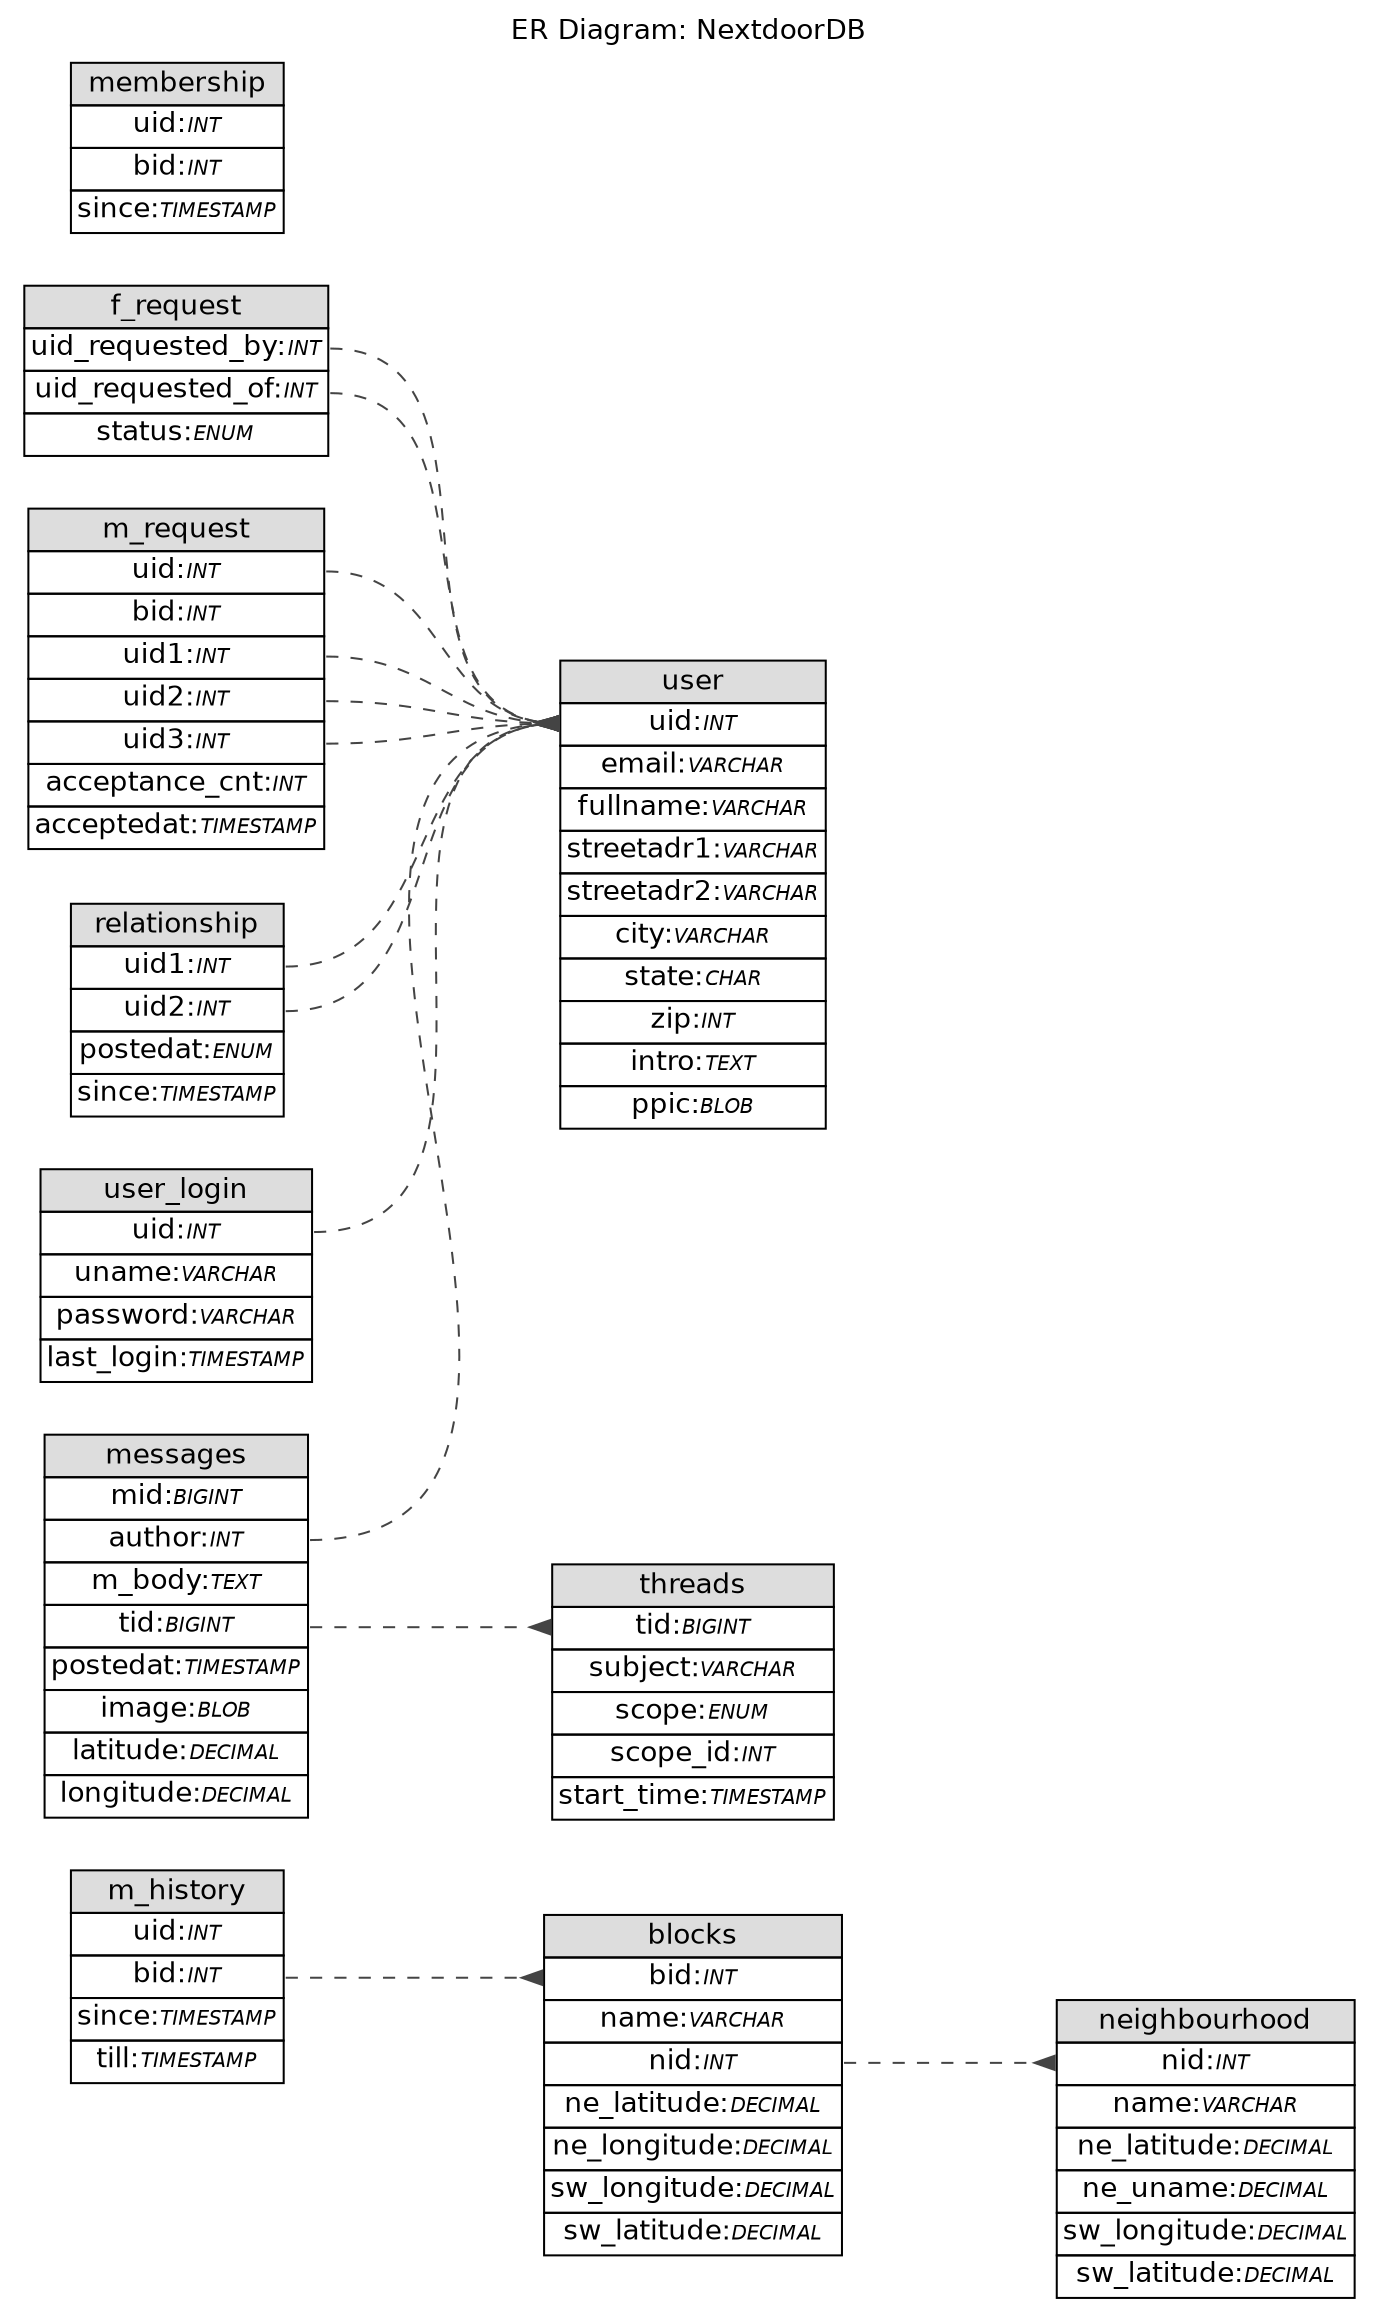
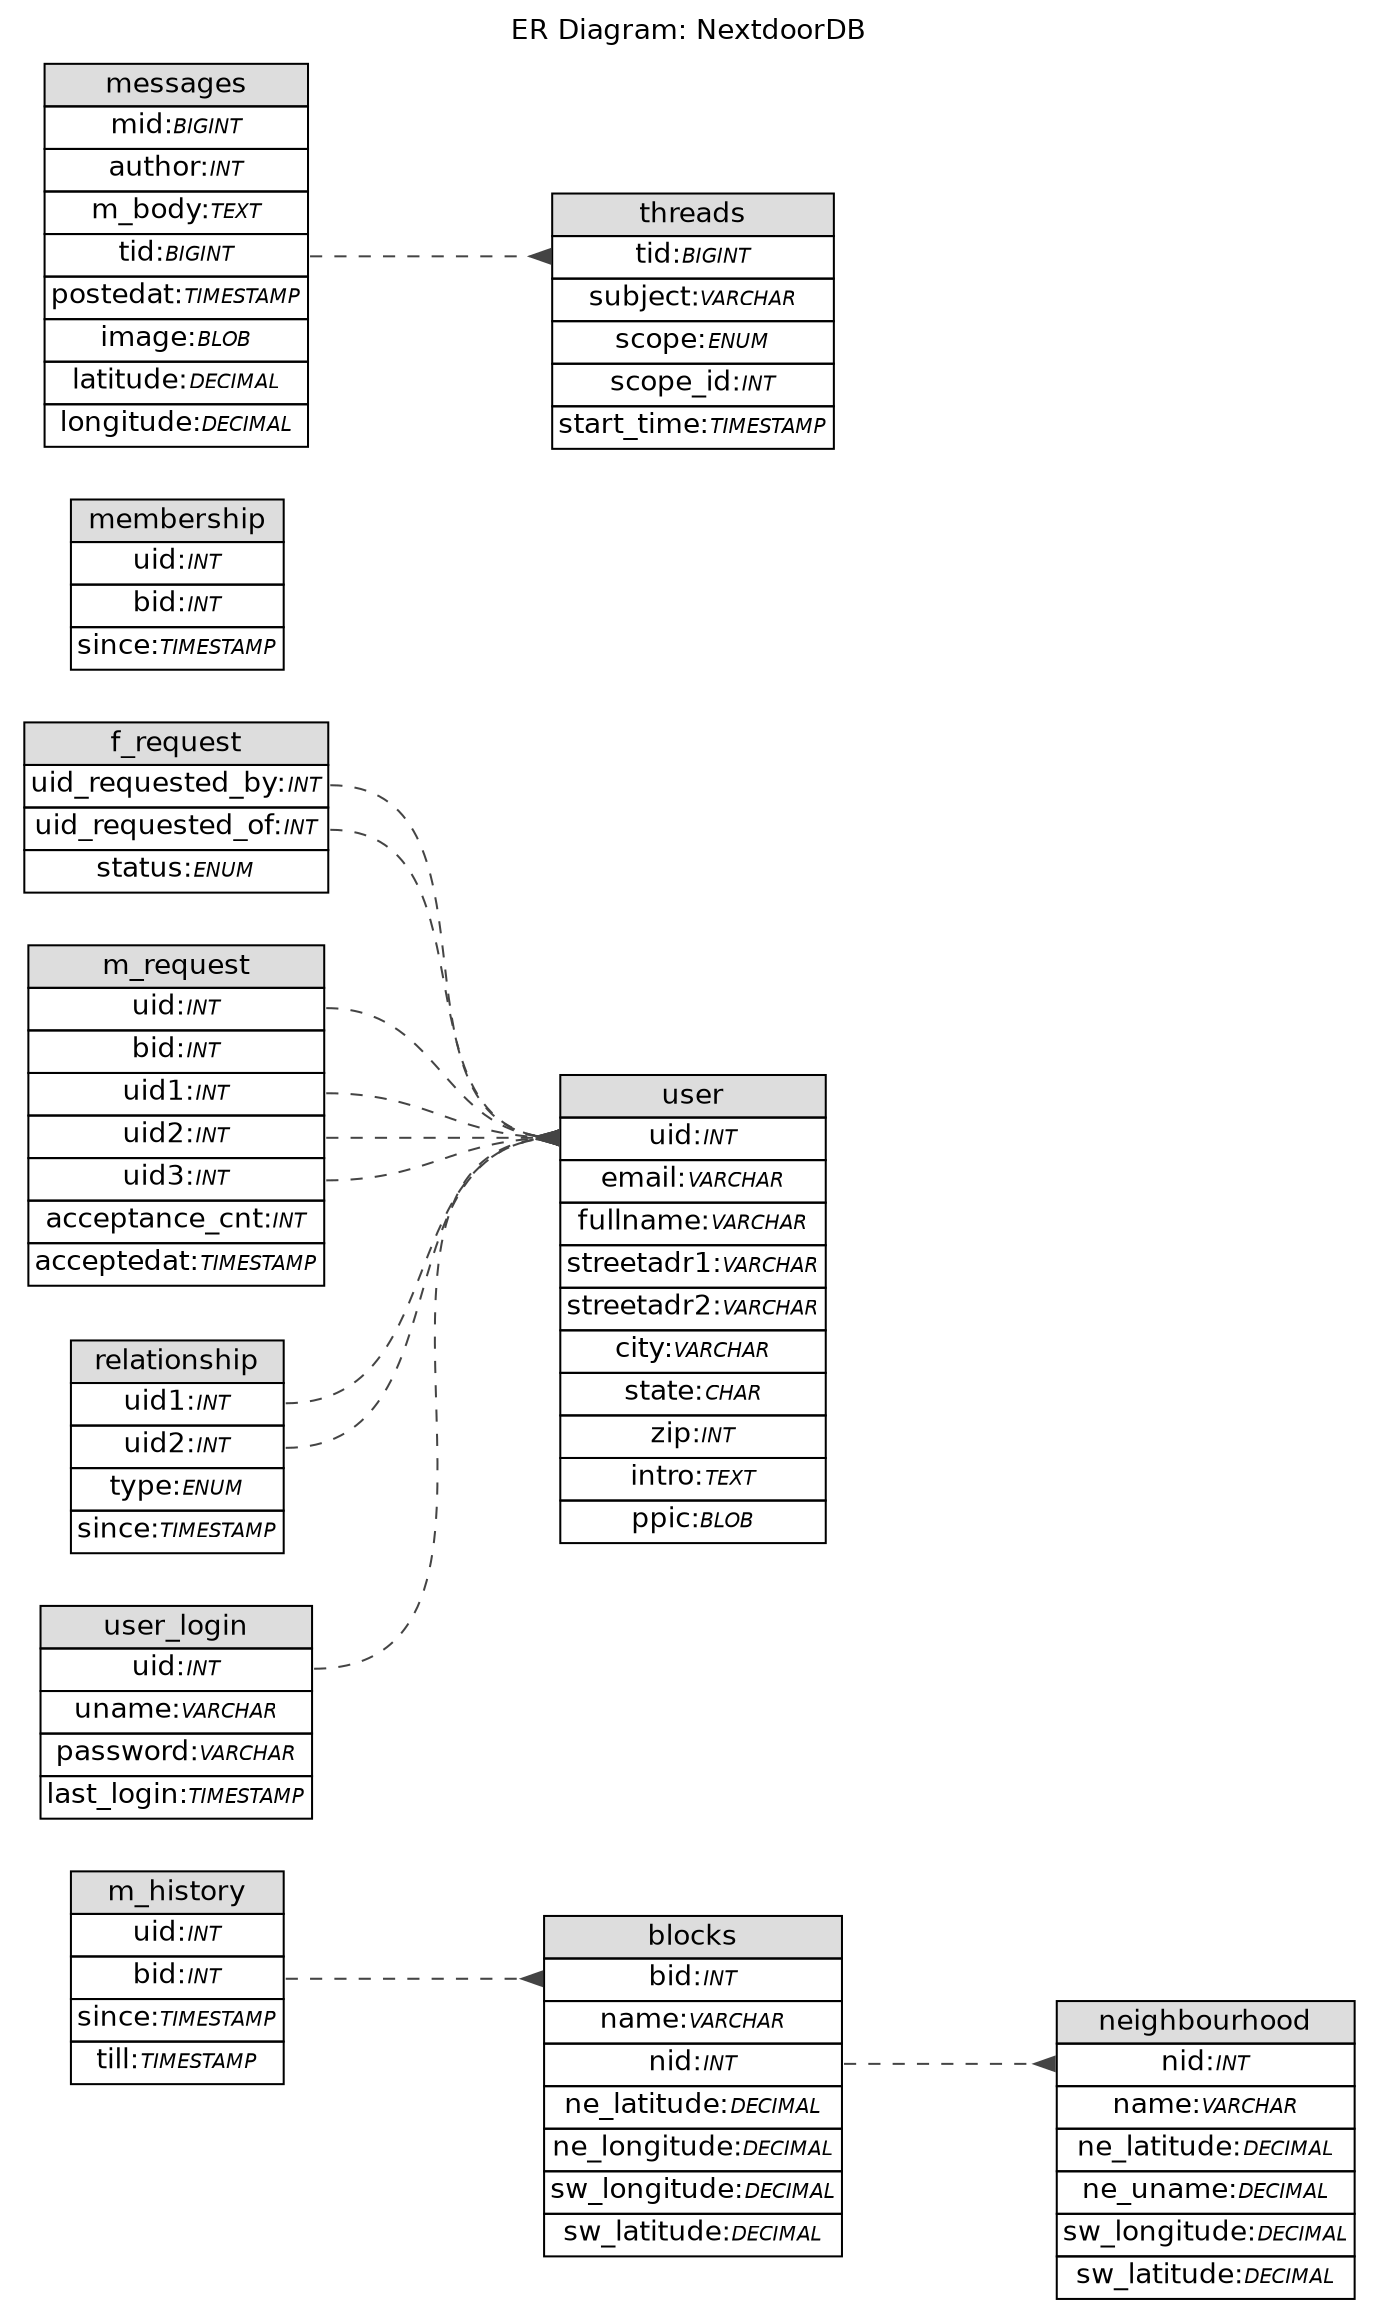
(146, 1050) -> (146, 1486)
(439, 1166) -> none
